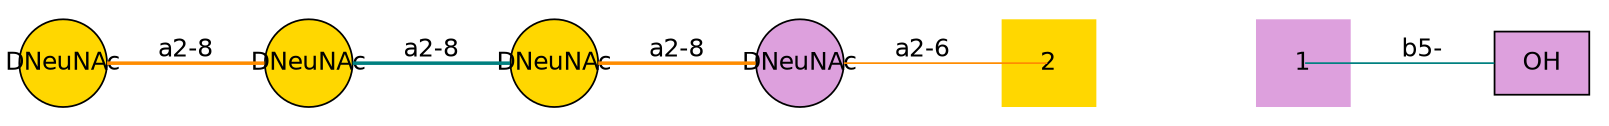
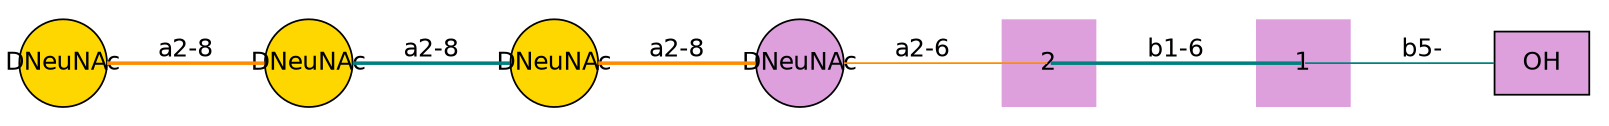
(1049, 63) -> (1049, 63)
none -> (1176, 63)
